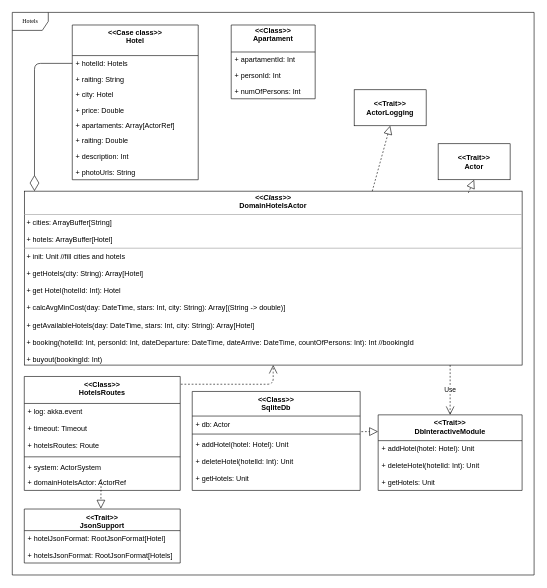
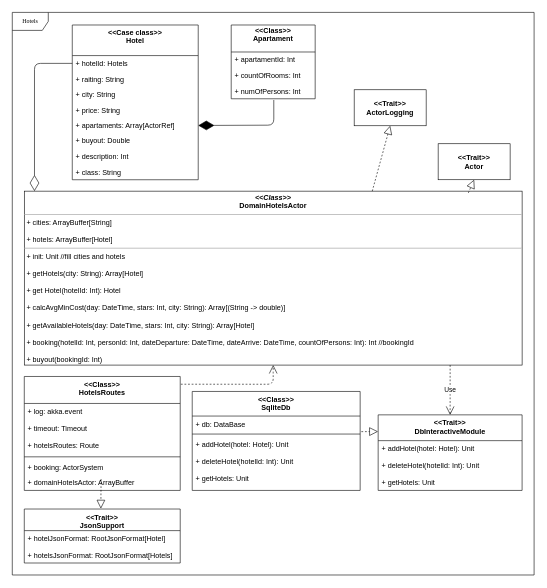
(262, 76) -> (270, 76)
(97, 95) -> (99, 95)
(101, 110) -> (101, 110)
none -> (221, 125)
(104, 141) -> (104, 141)
(109, 172) -> (101, 172)
(215, 424) -> (221, 424)
(67, 467) -> (68, 467)
(81, 483) -> (87, 483)
